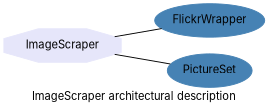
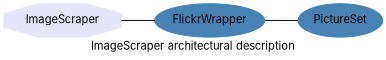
(143, 59) -> (281, 20)
